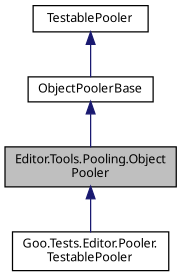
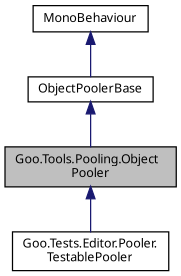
(91, 19) -> (91, 19)
(91, 167) -> (91, 167)
